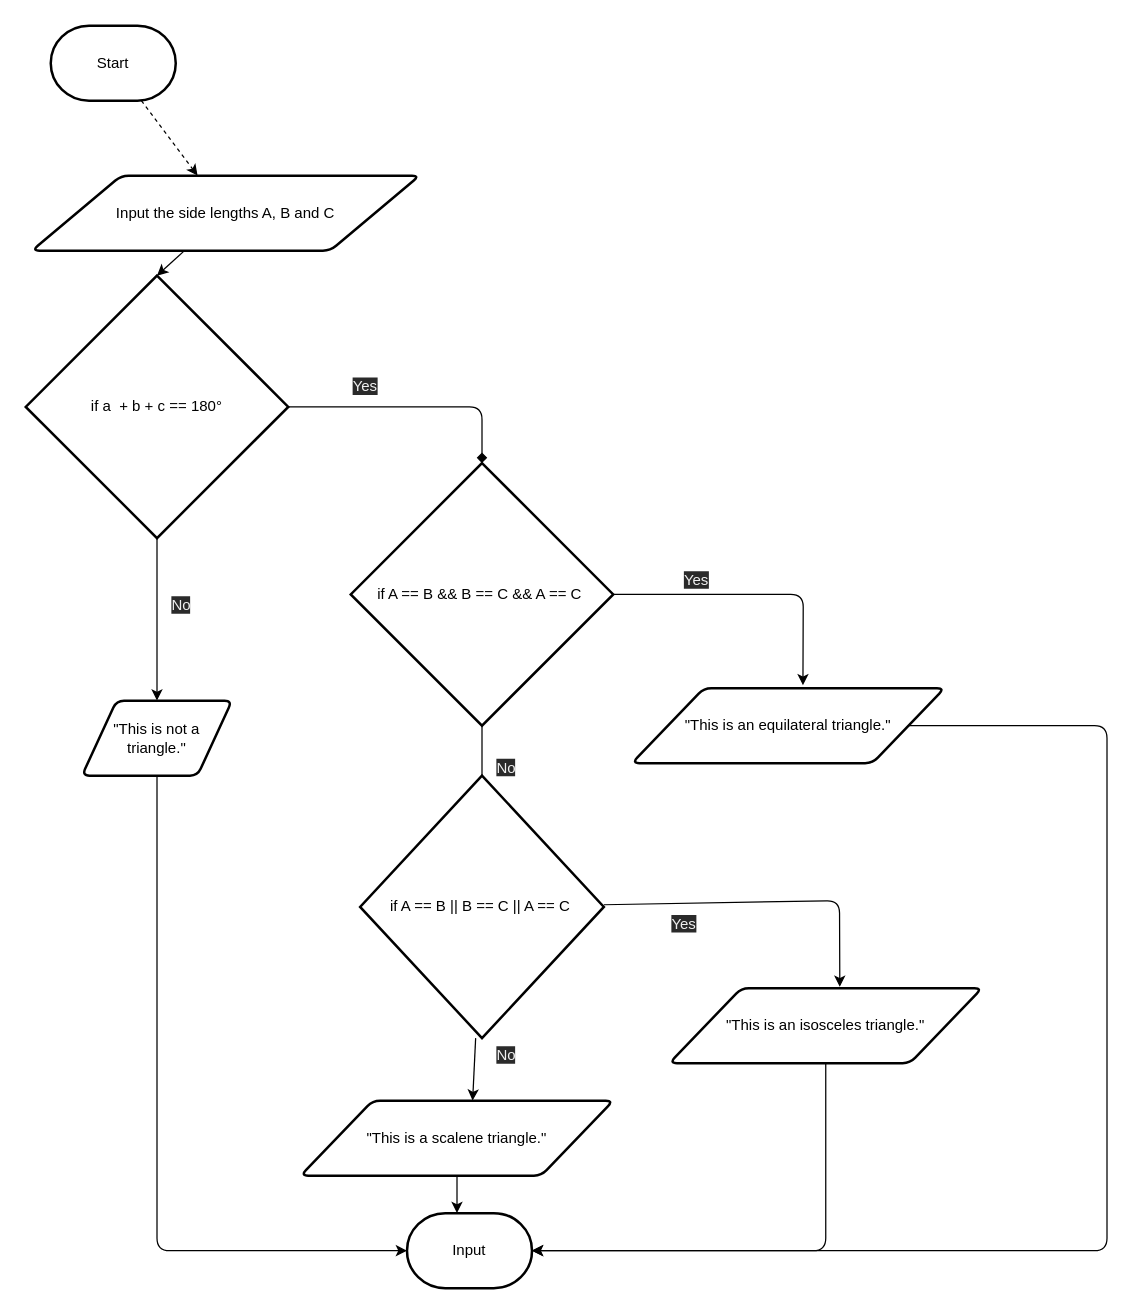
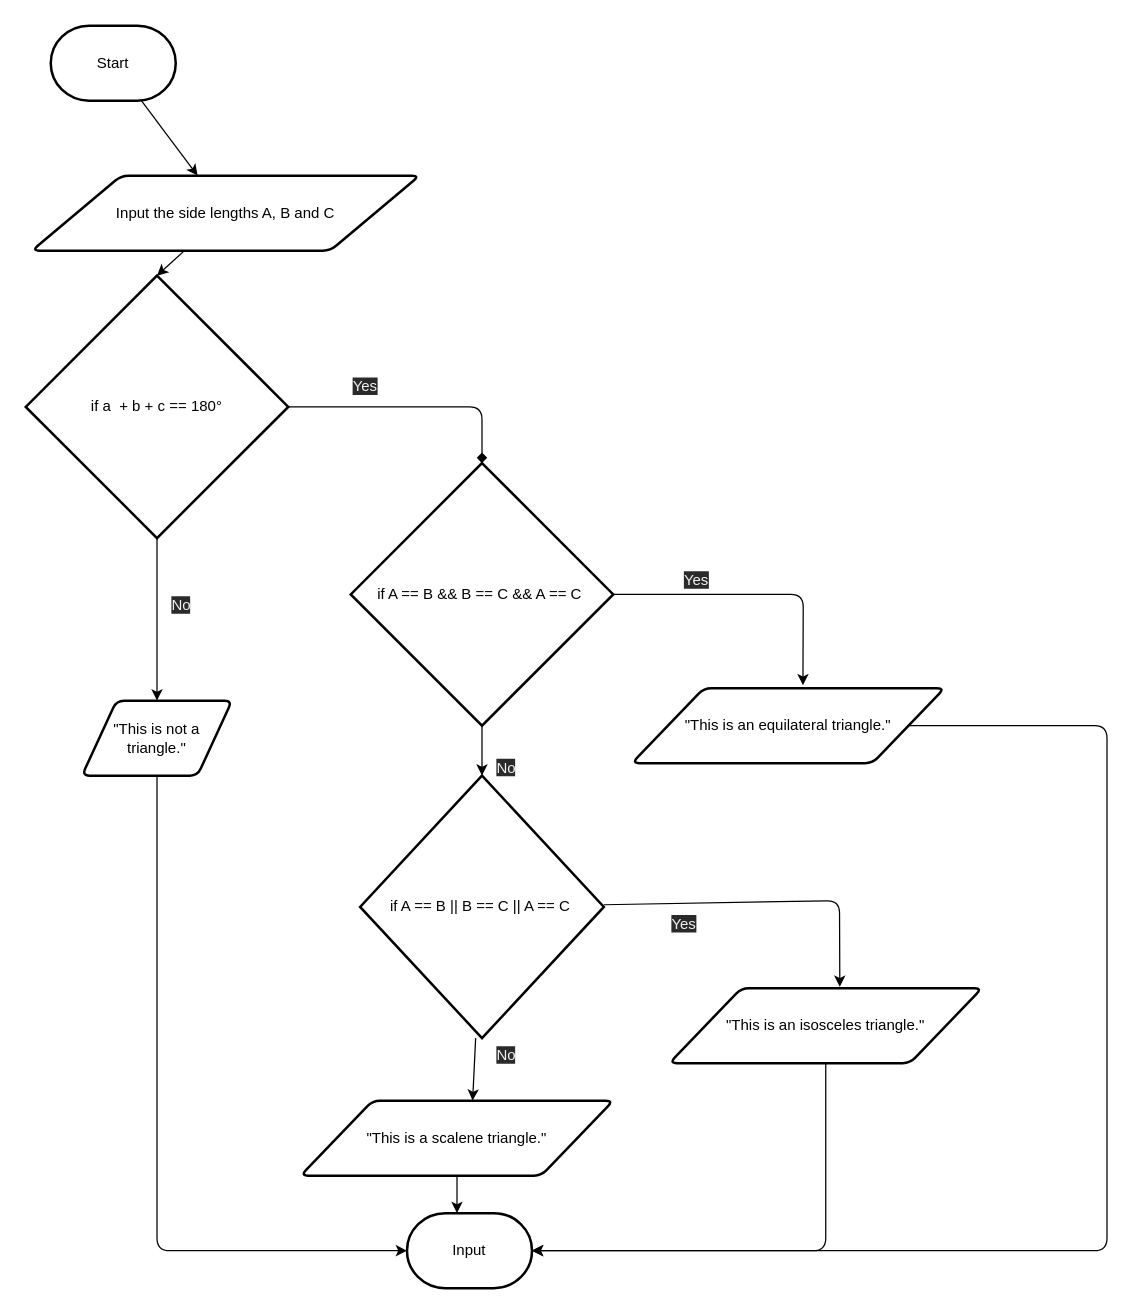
(167, 135) -> (167, 135)
(482, 769) -> (482, 766)
